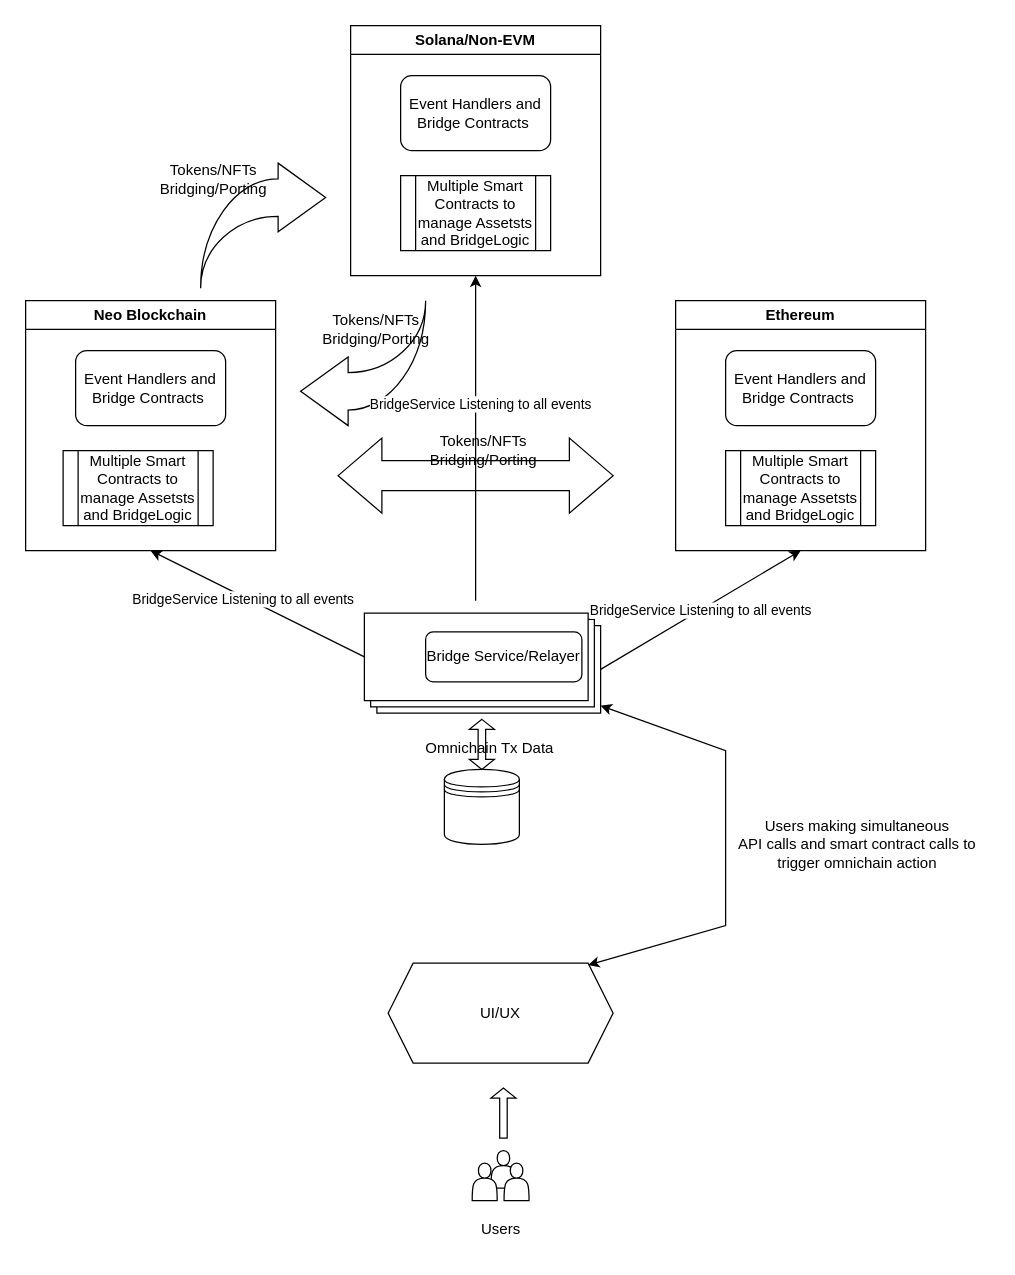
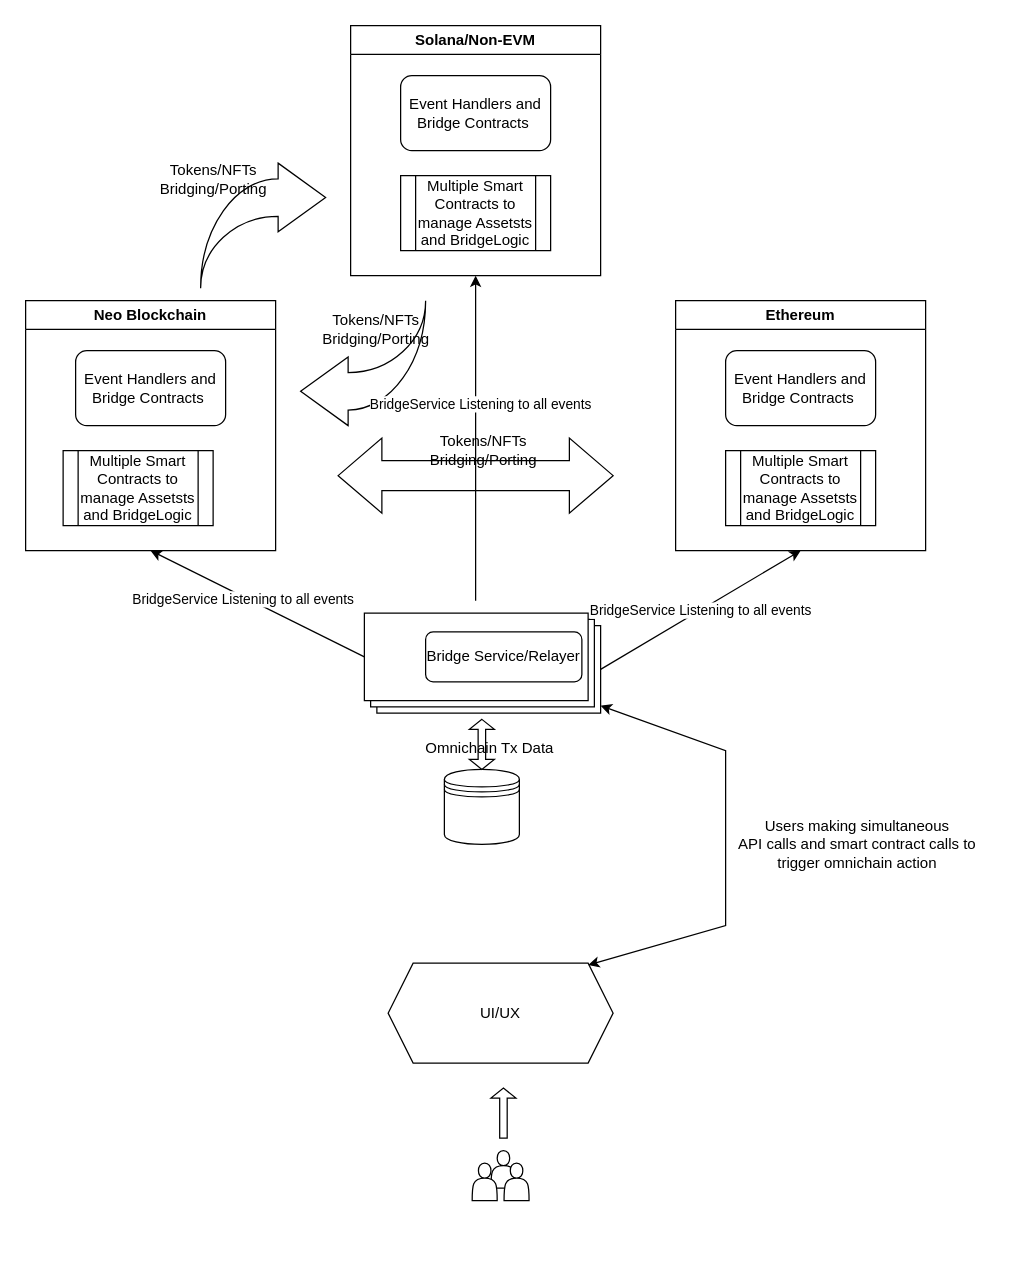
(501, 1229) -> none
